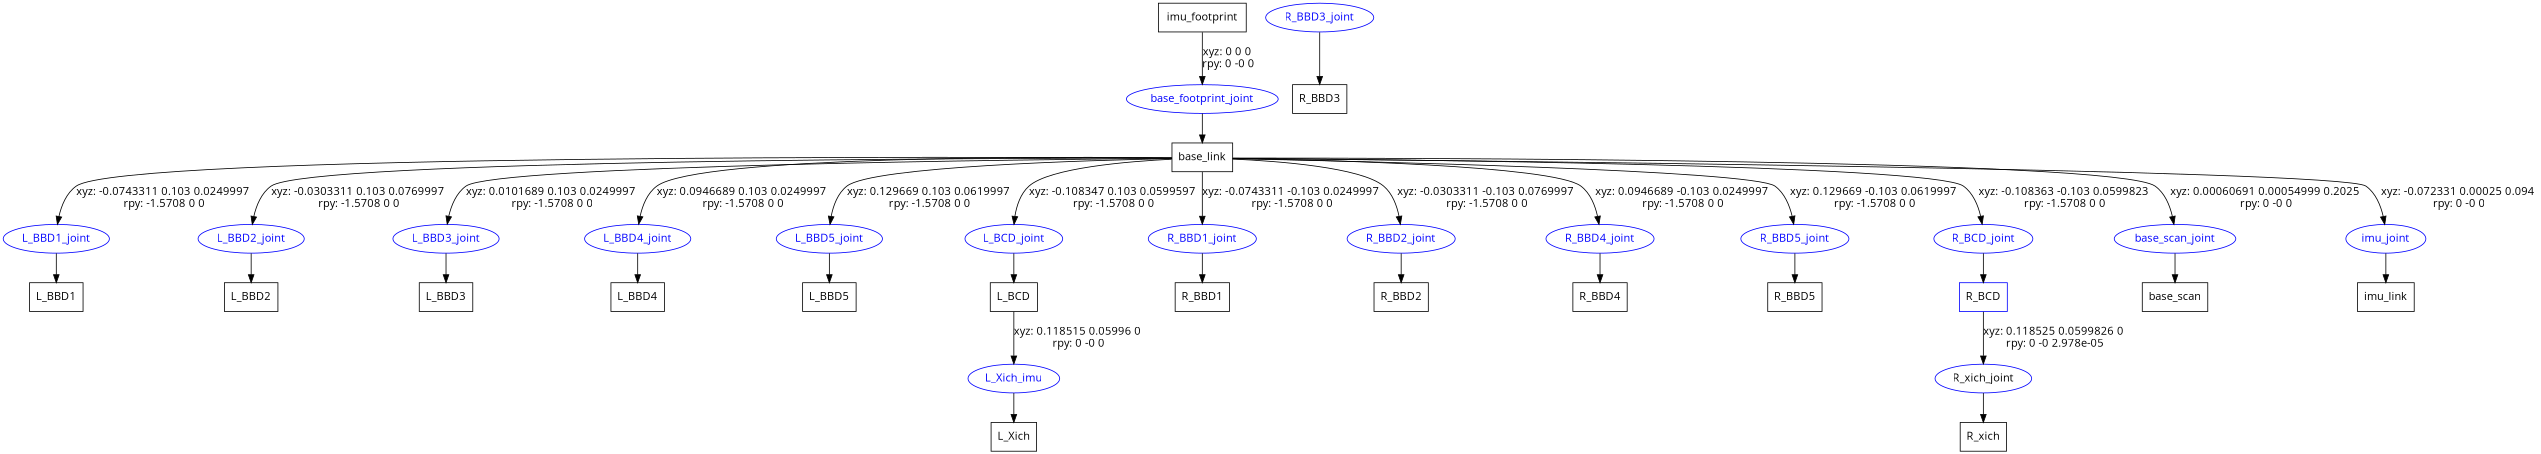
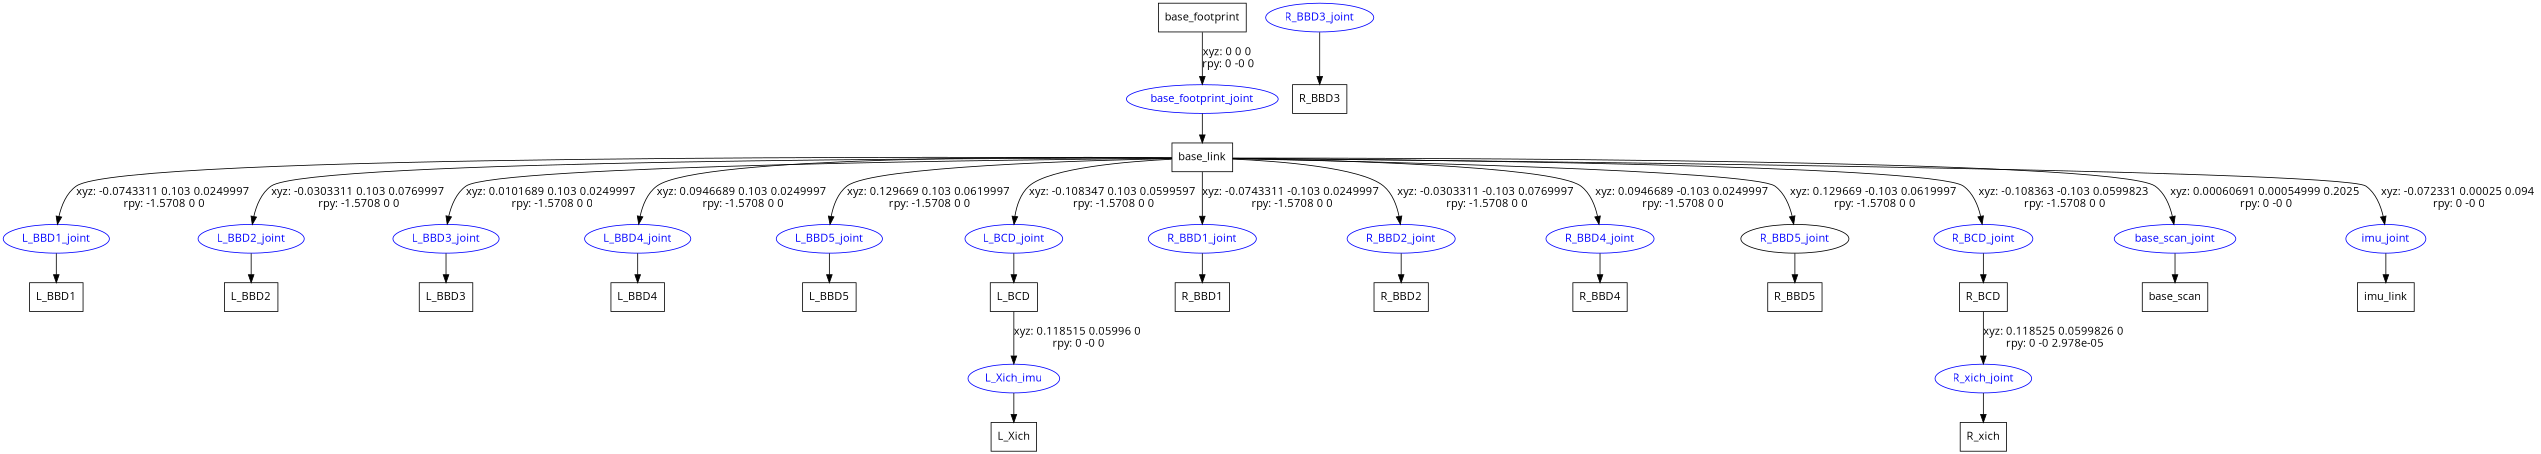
(1202, 18) -> (1202, 18)
(1795, 239) -> (1795, 239)
(1983, 297) -> (1983, 297)
(1983, 379) -> (1983, 379)
